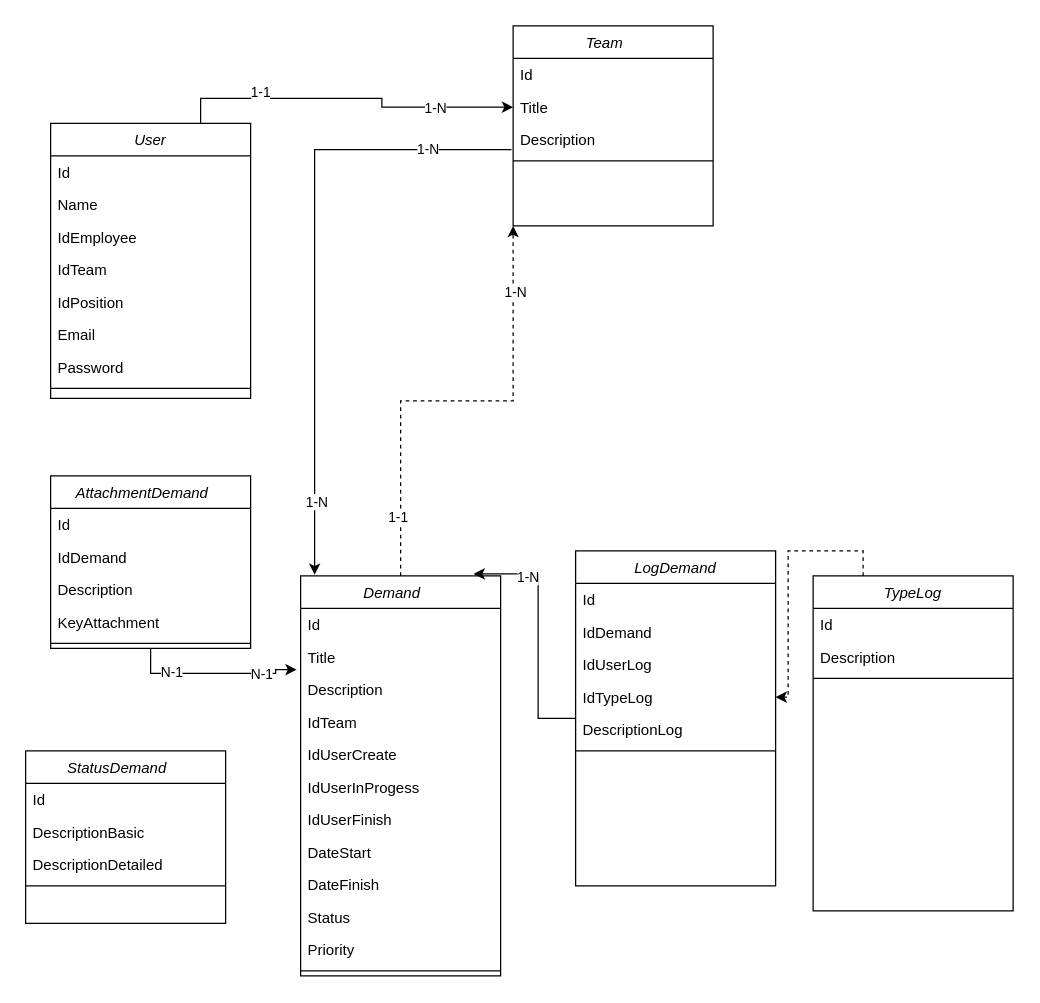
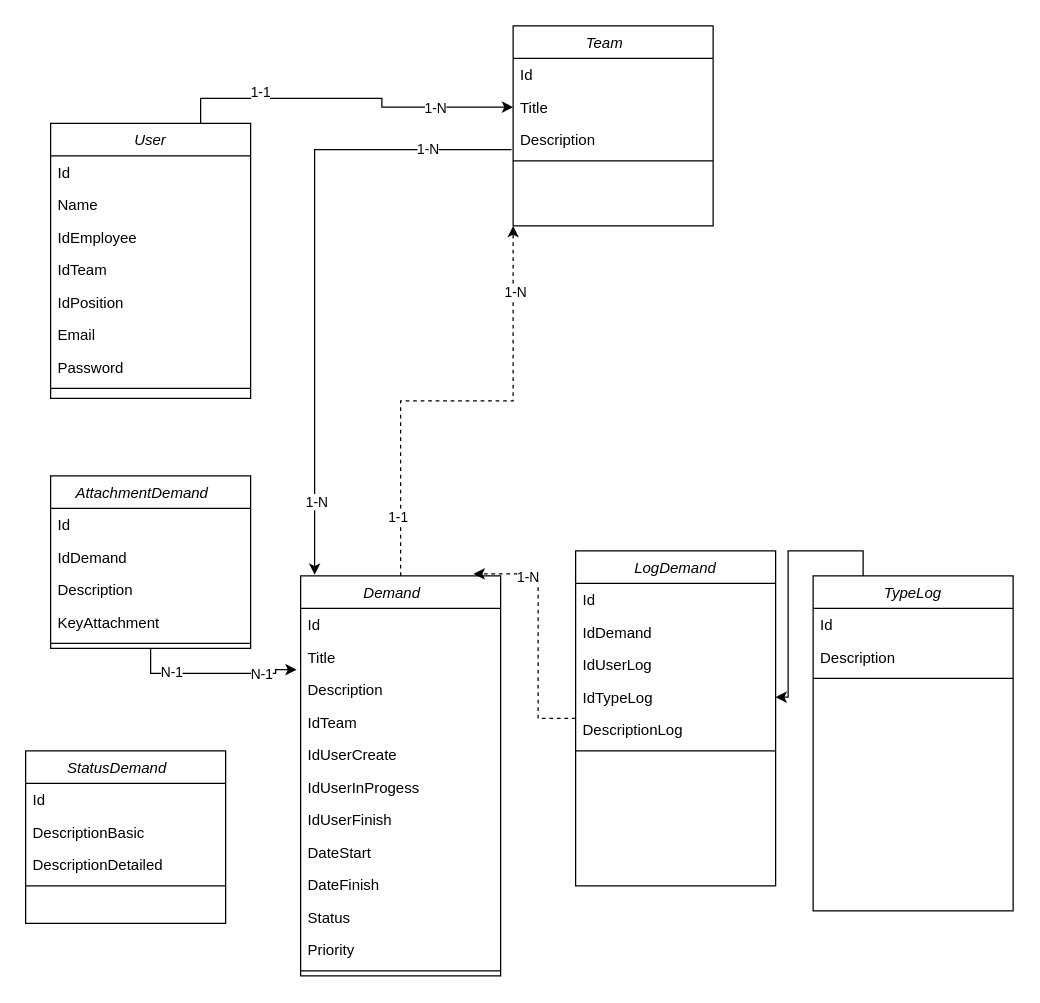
(788, 577) -> (788, 577)
(538, 668) -> (538, 668)
